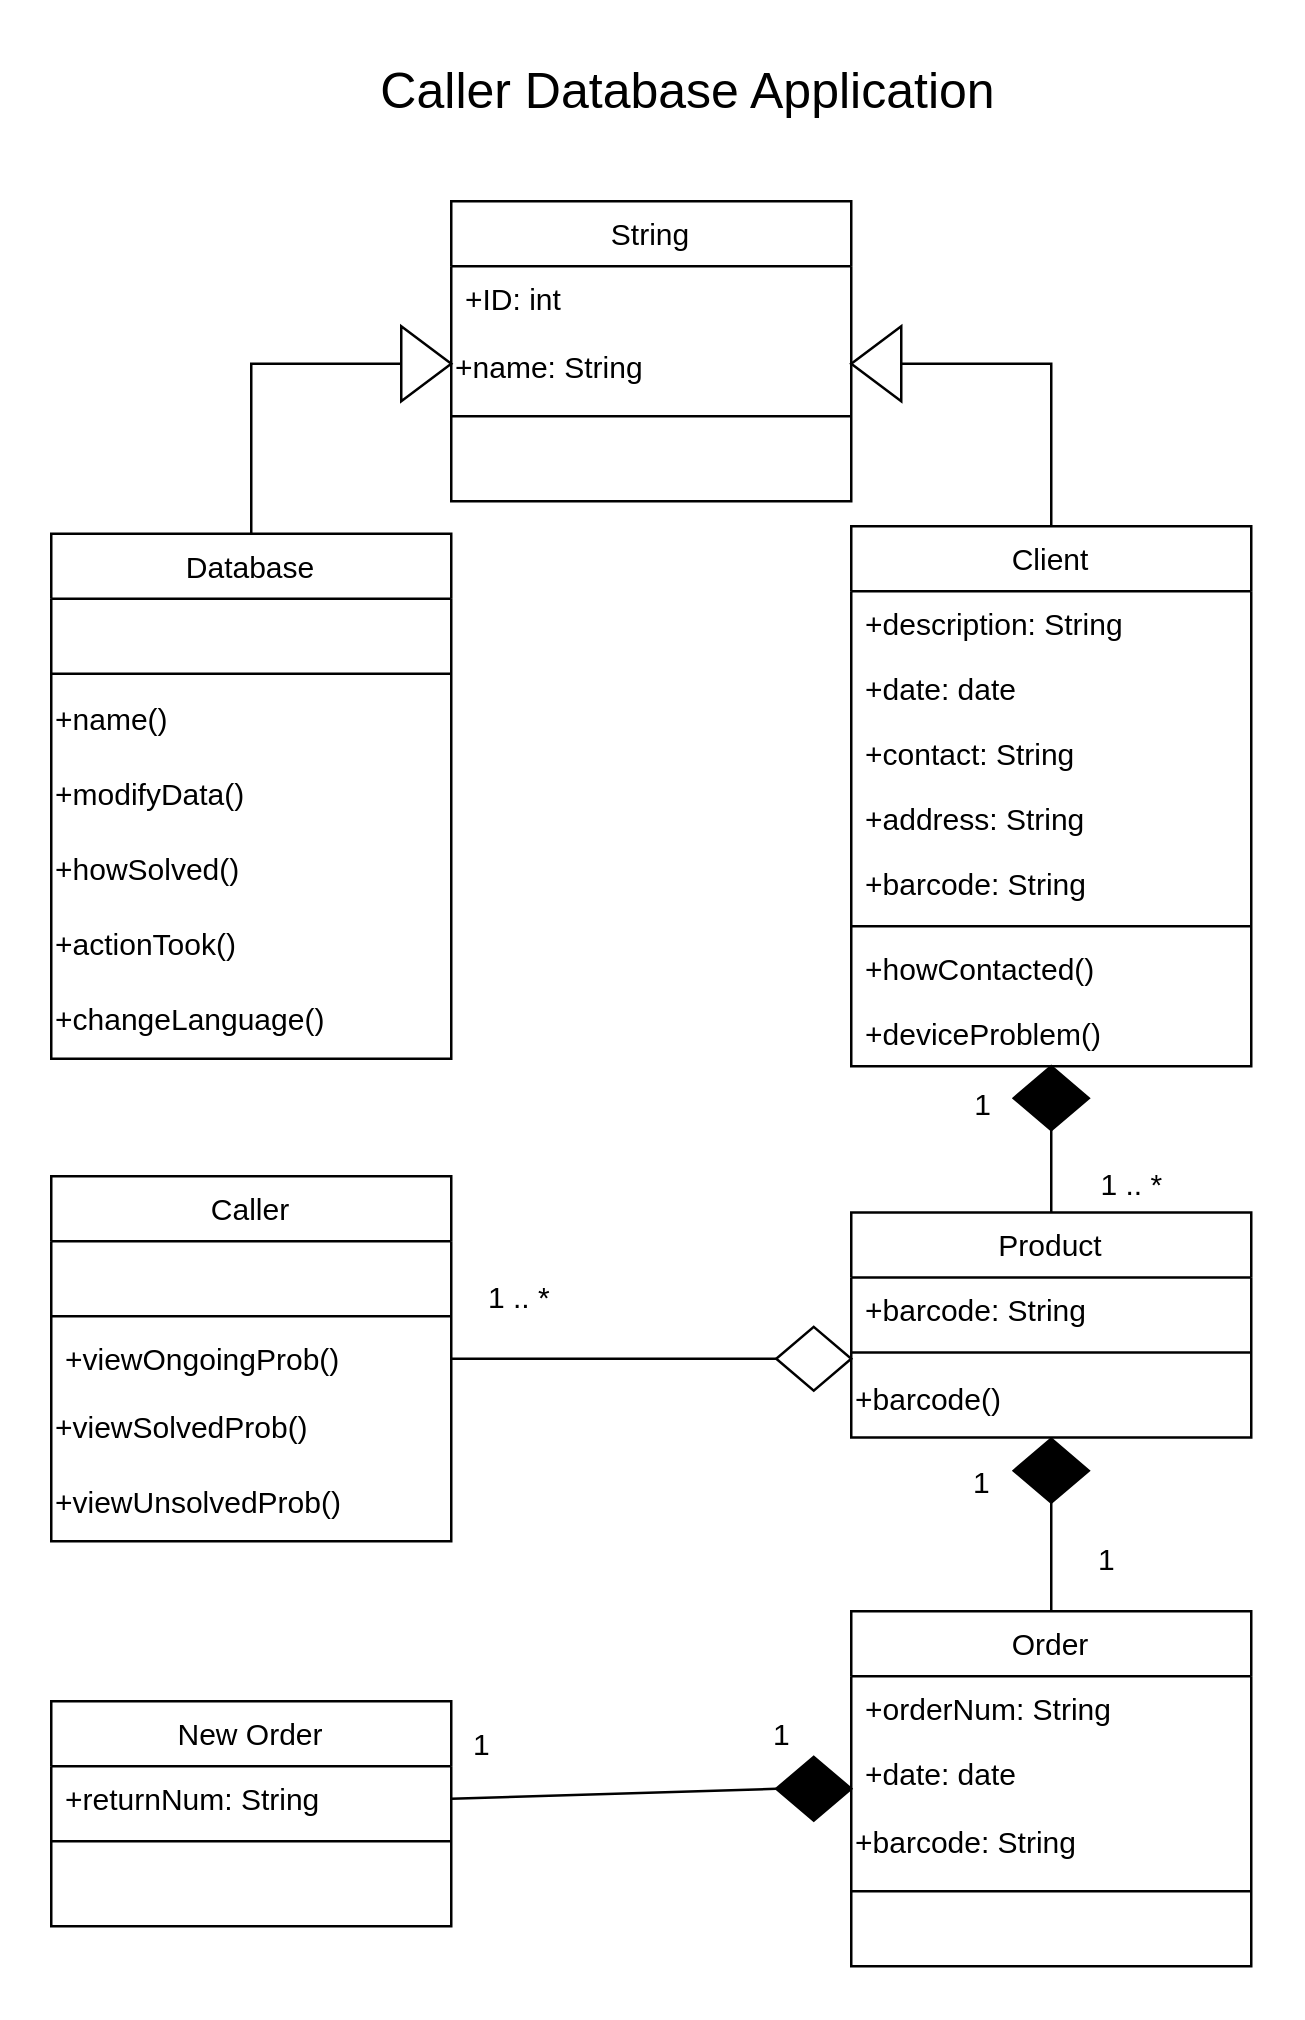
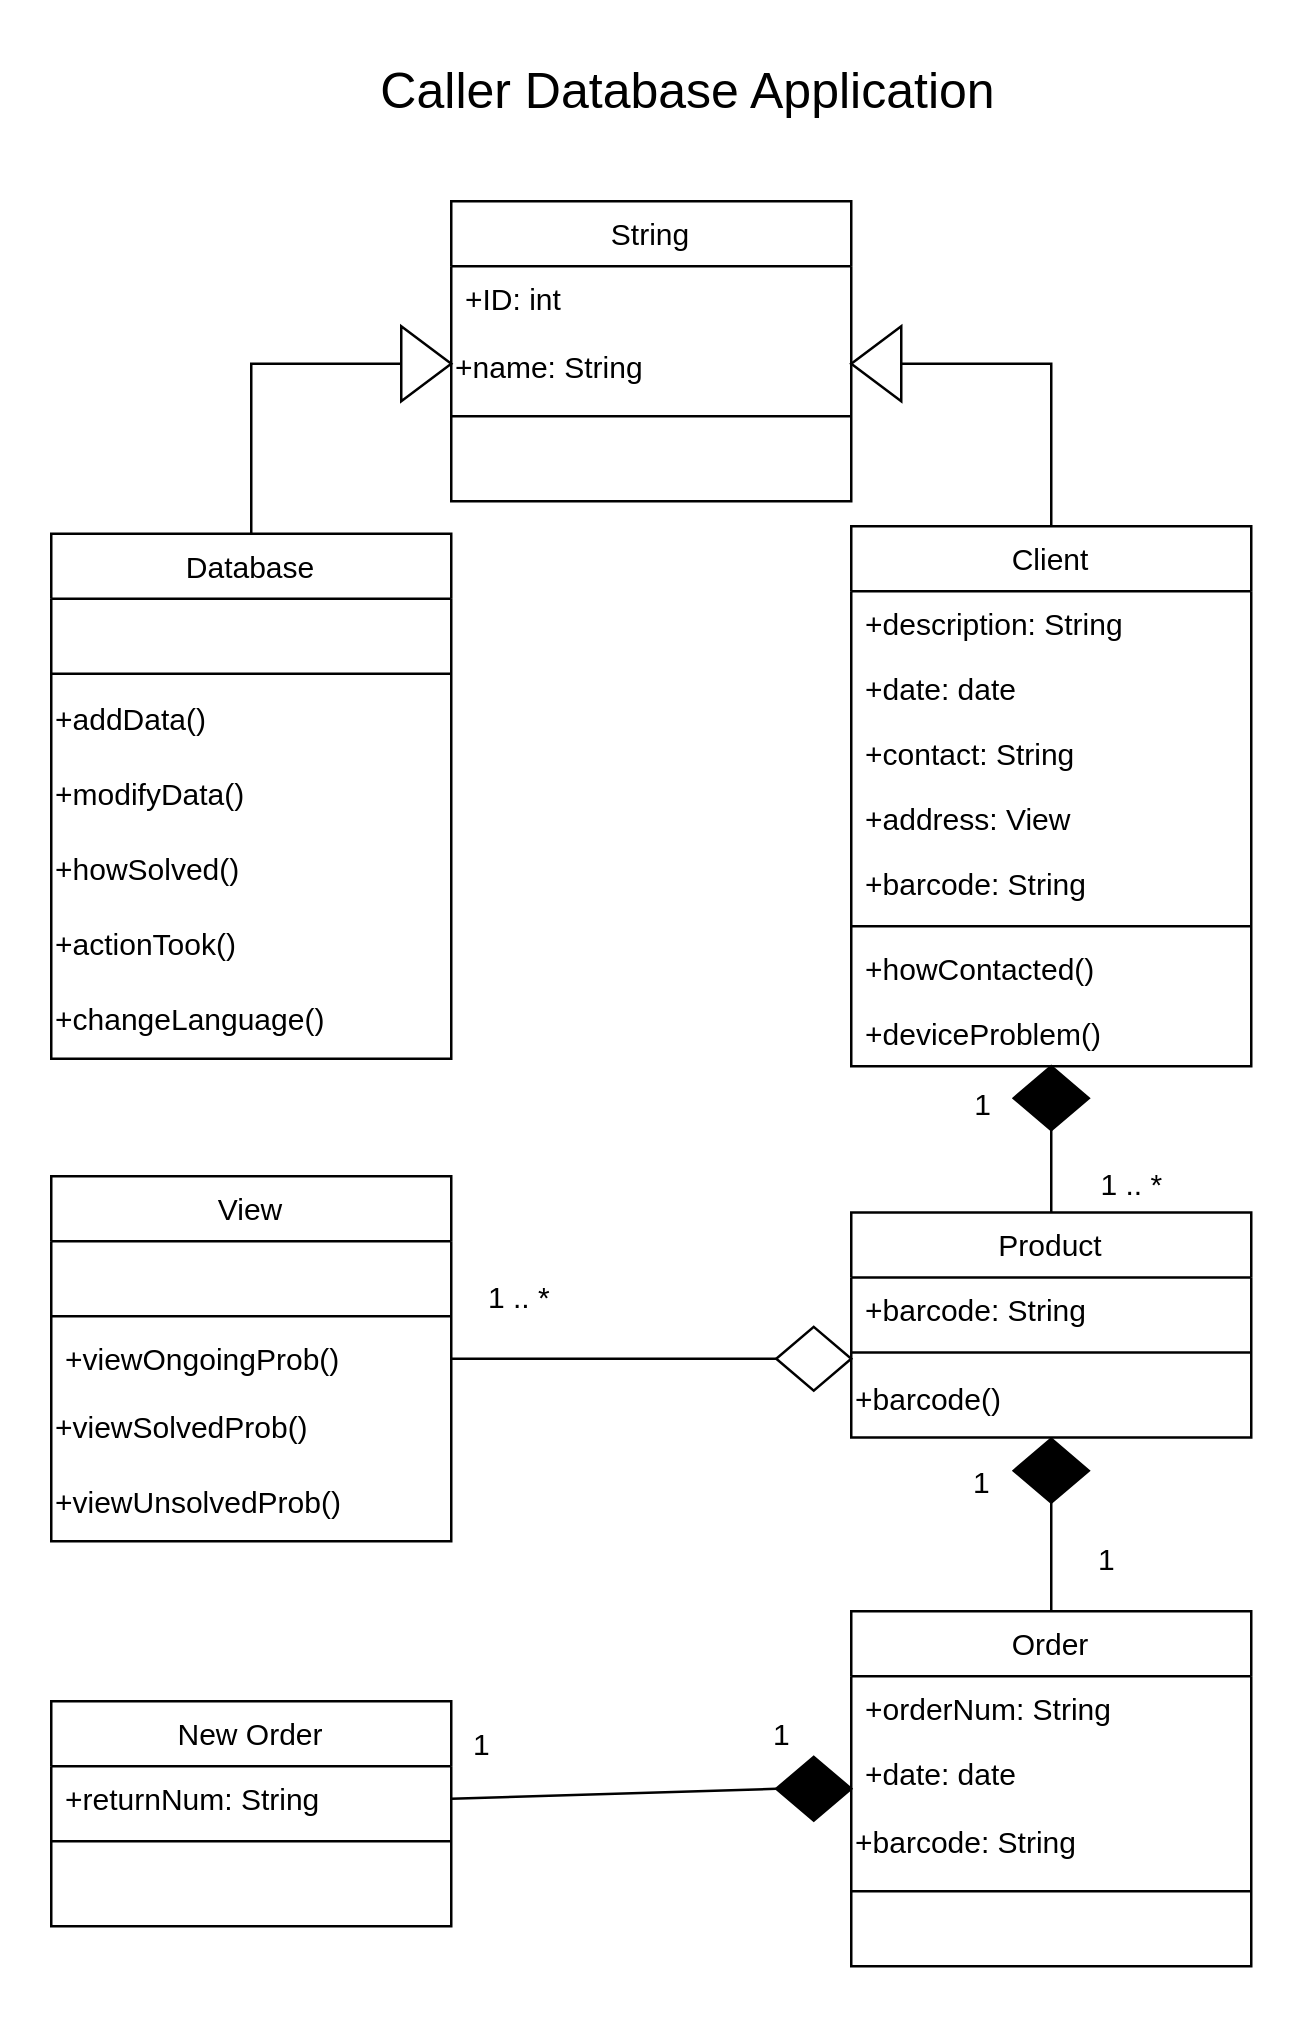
(115, 721) -> (140, 721)
(988, 820) -> (971, 820)
(250, 1210) -> (250, 1210)
